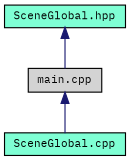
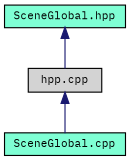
(65, 80) -> (65, 80)
